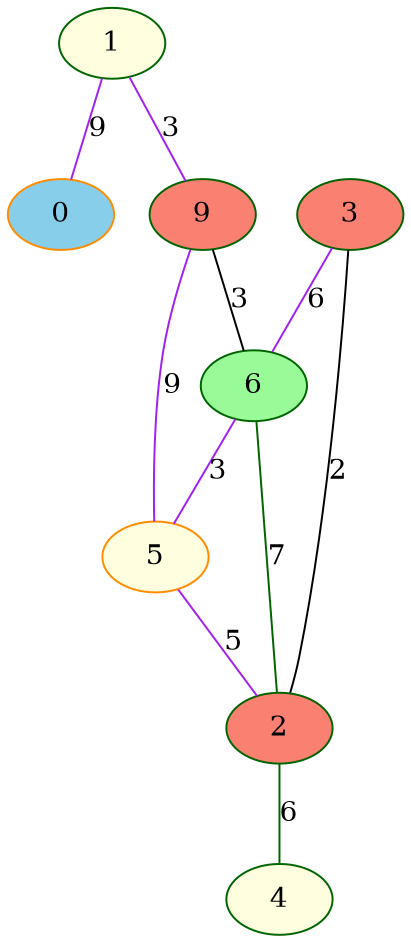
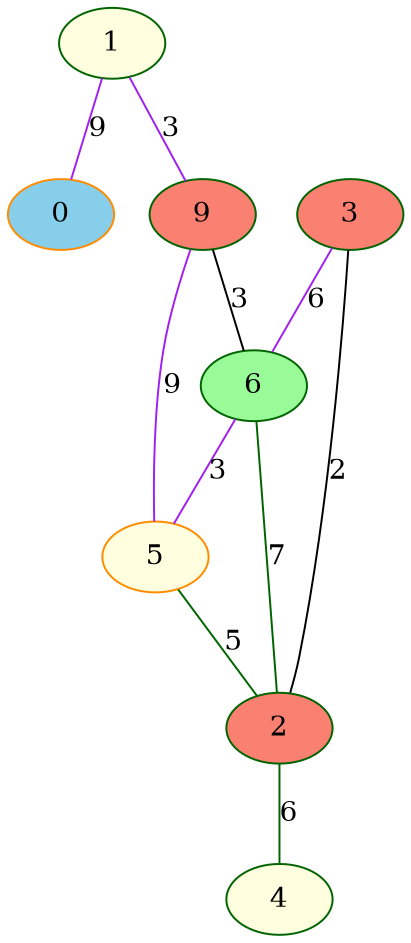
(218, 643) -> (218, 643)
